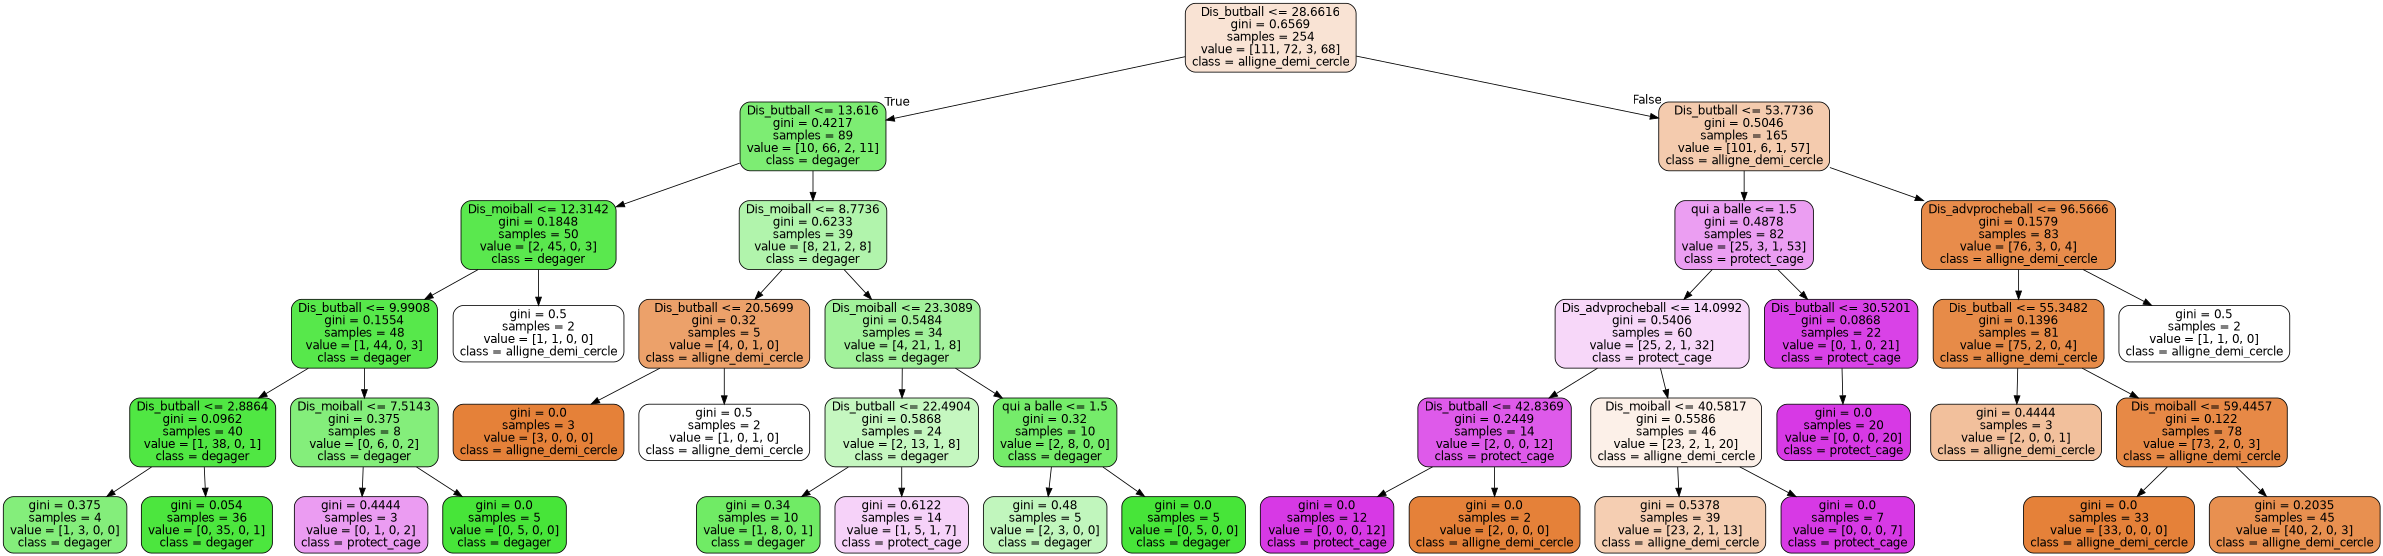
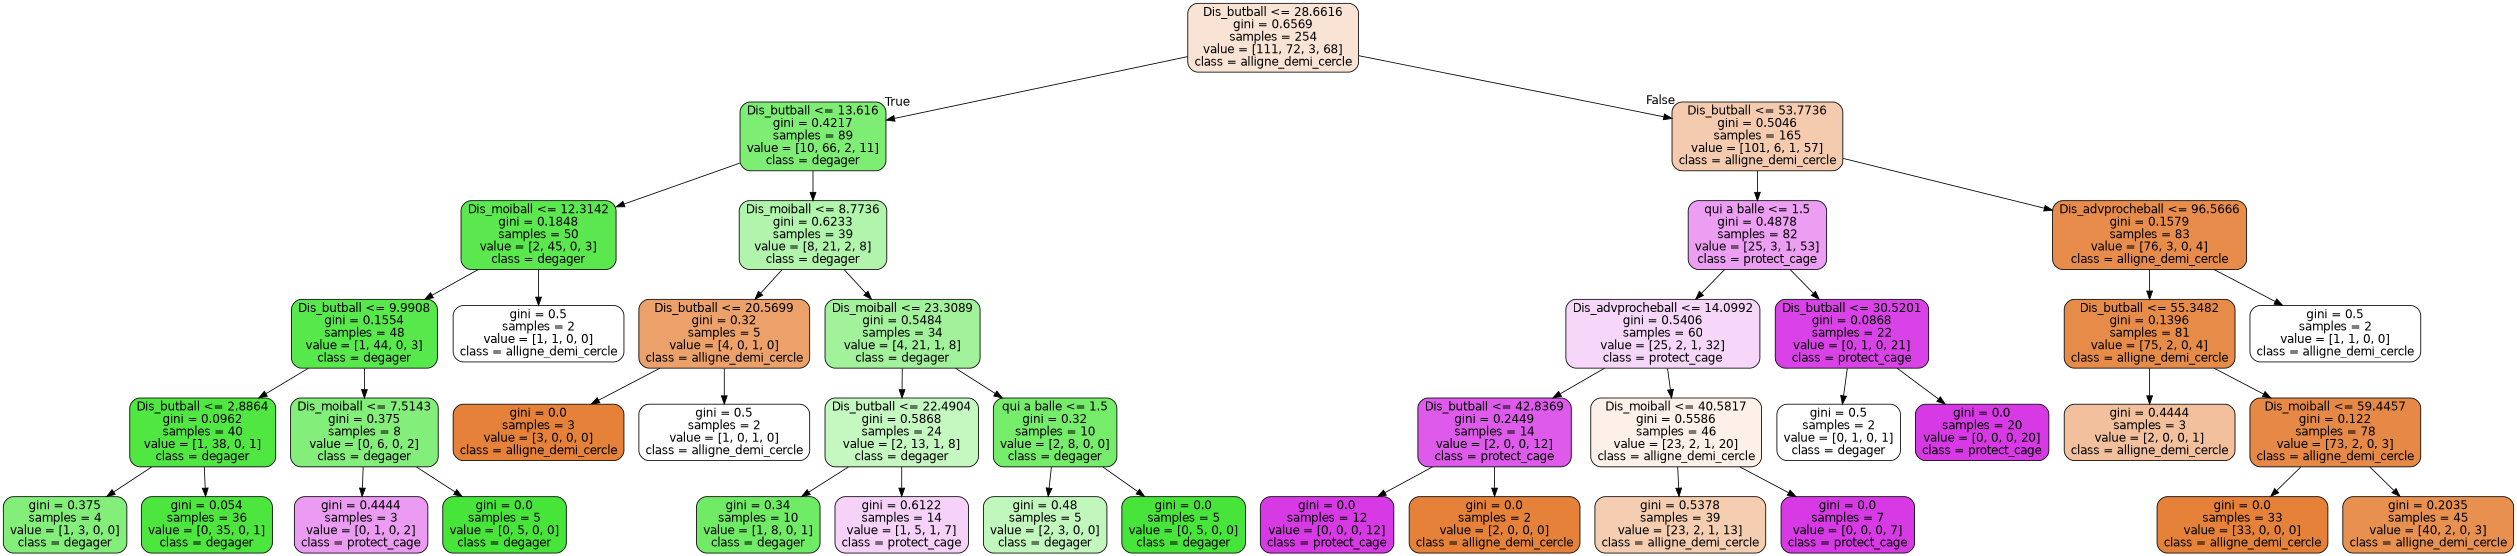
none -> (1839, 432)
